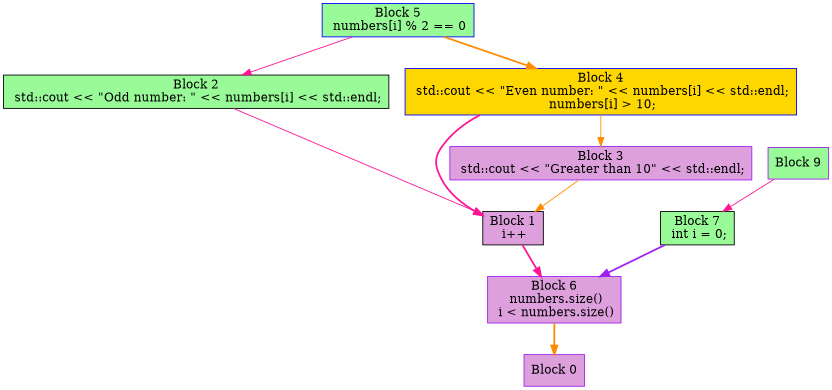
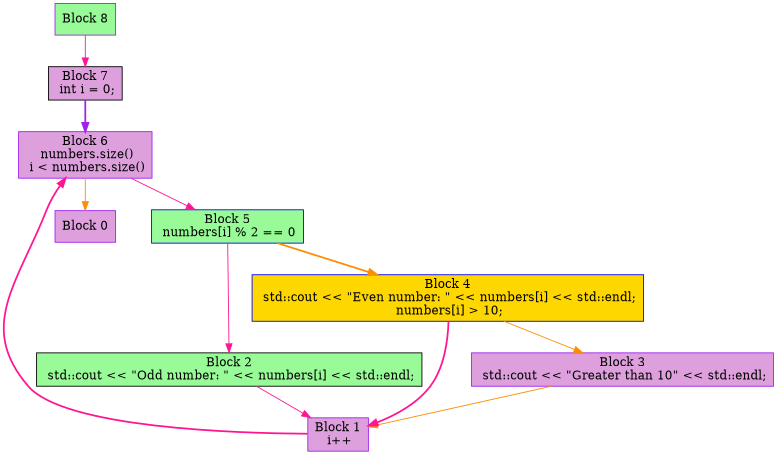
(798, 163) -> (85, 19)
none -> (159, 192)
(513, 228) -> (338, 434)
(697, 228) -> (85, 83)
(554, 334) -> (85, 190)
